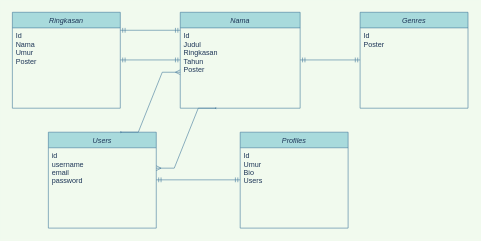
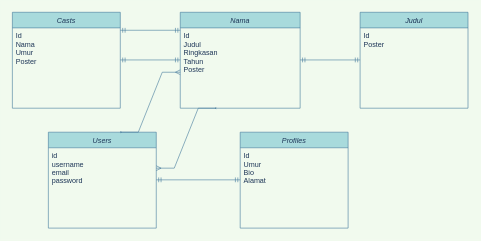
(66, 20) -> (66, 20)
(414, 20) -> (414, 20)
(248, 156) -> (248, 156)
